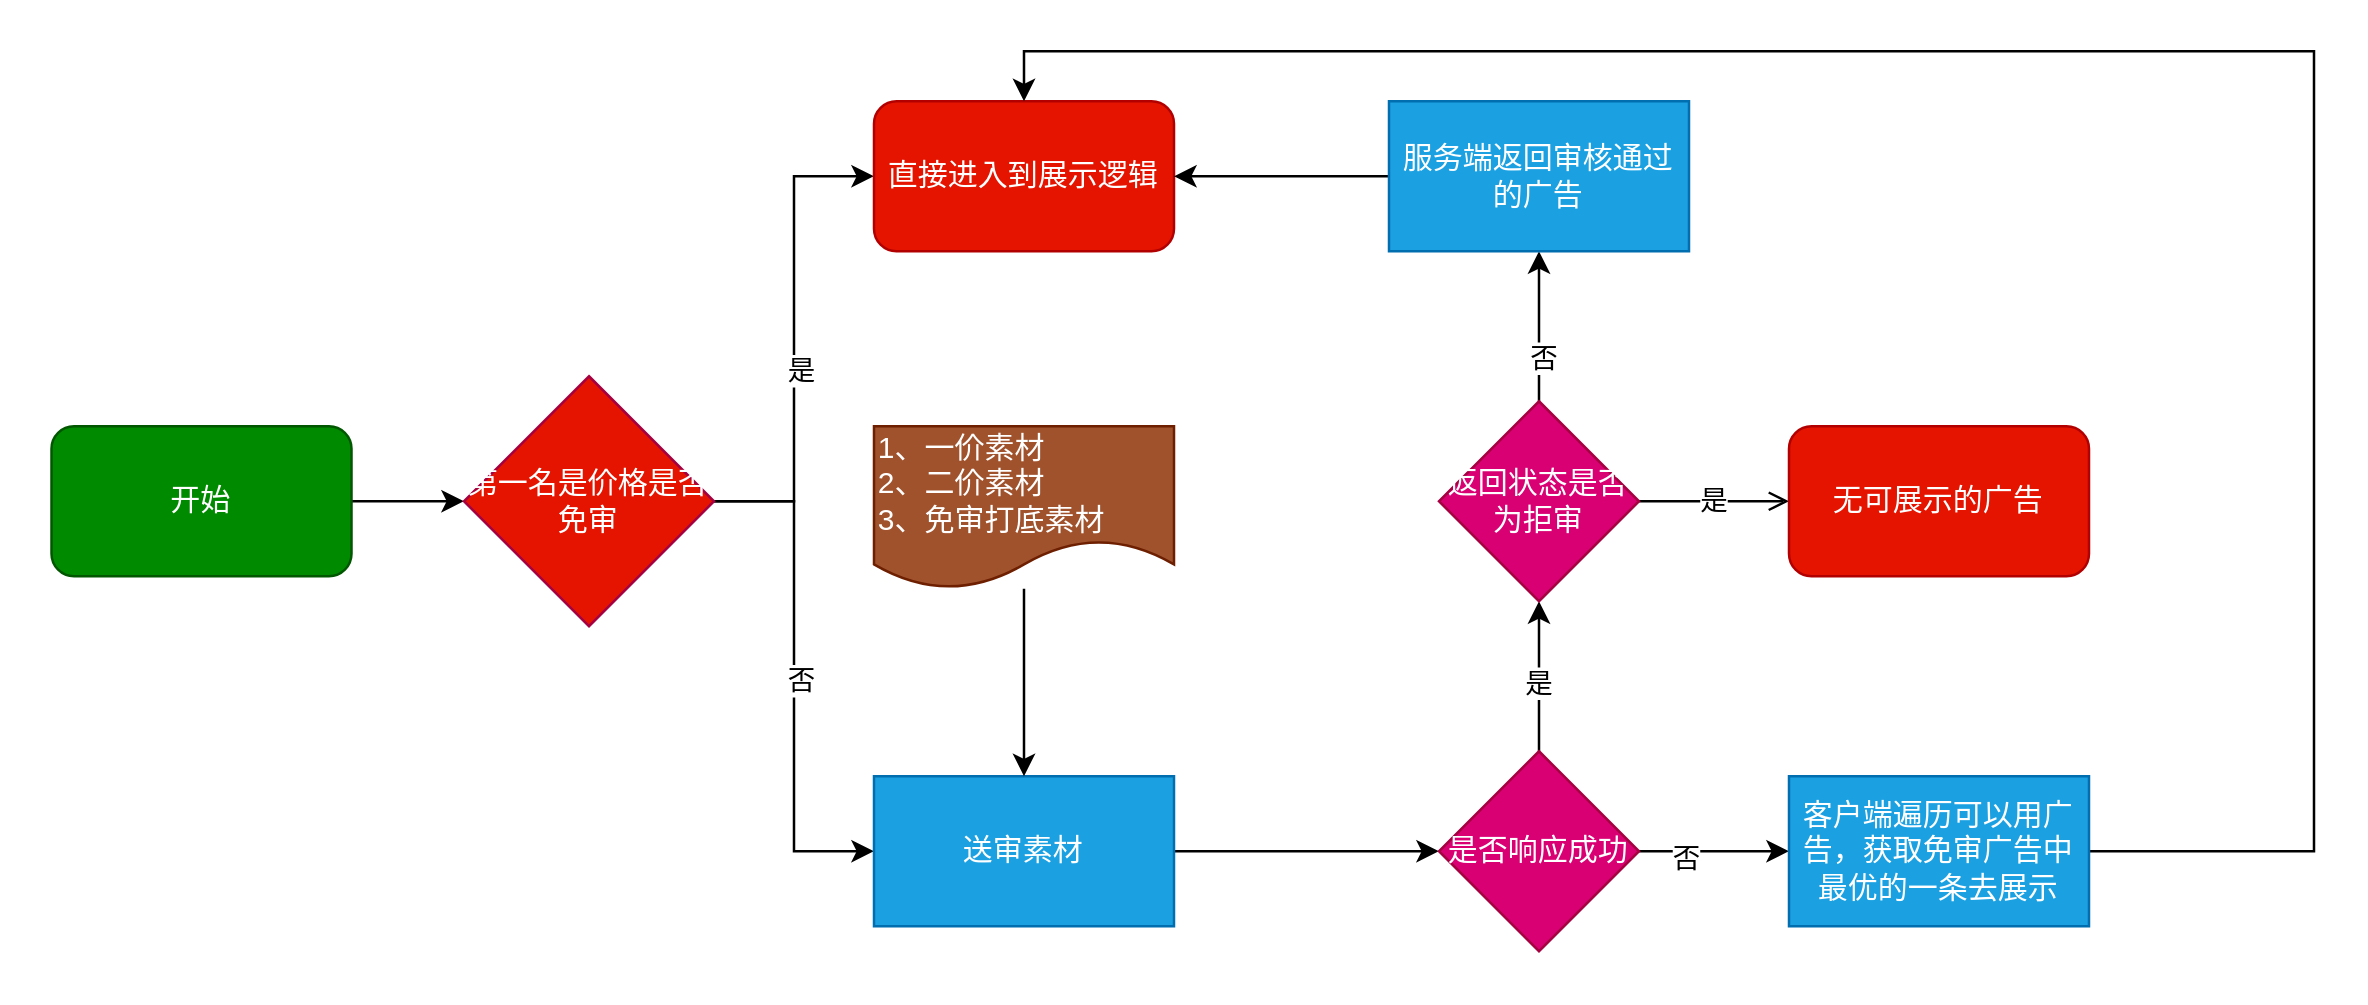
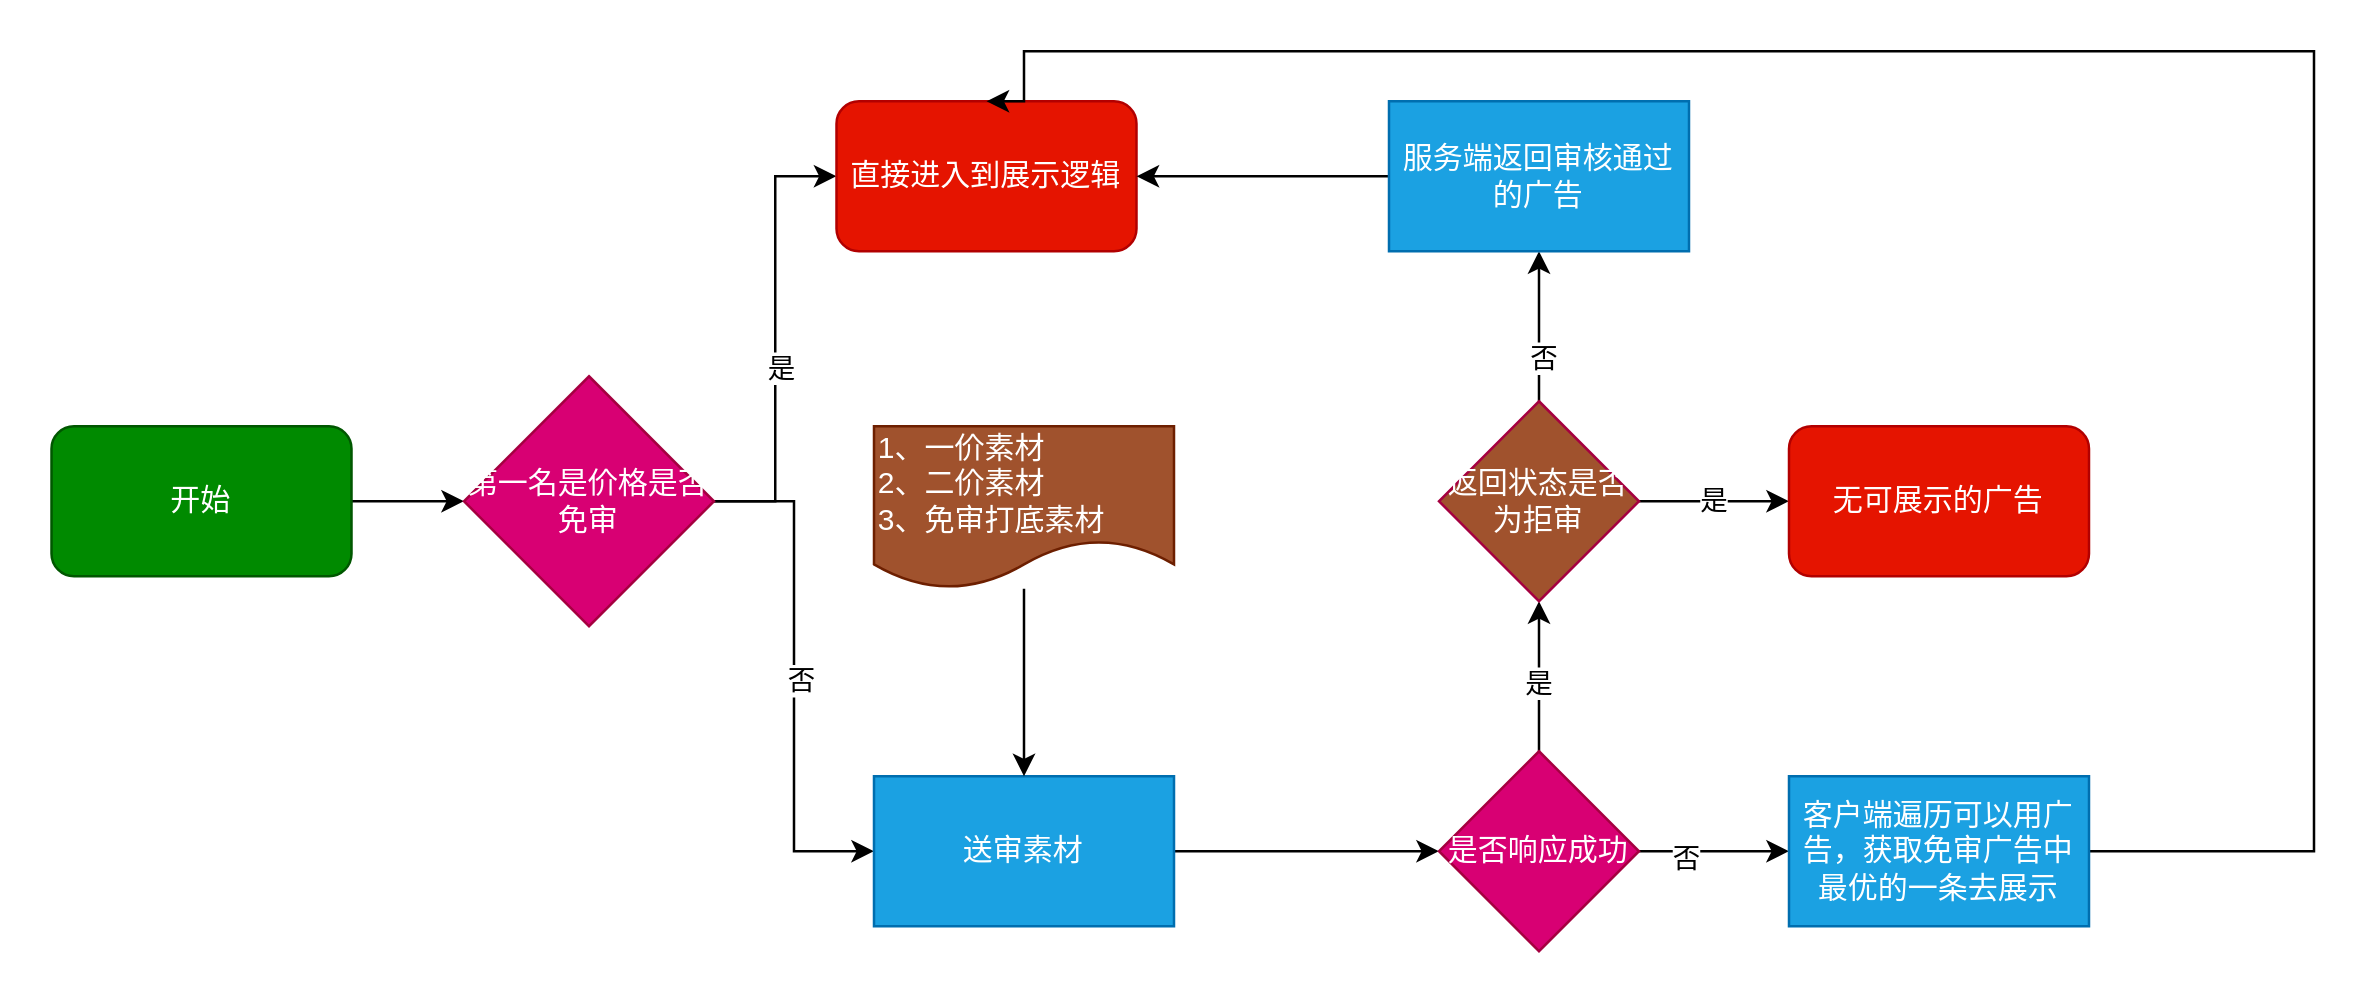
(1024, 176) -> (986, 176)
(589, 501) -> (589, 501)
(1539, 501) -> (1539, 501)
(1775, 501) -> (1771, 501)
